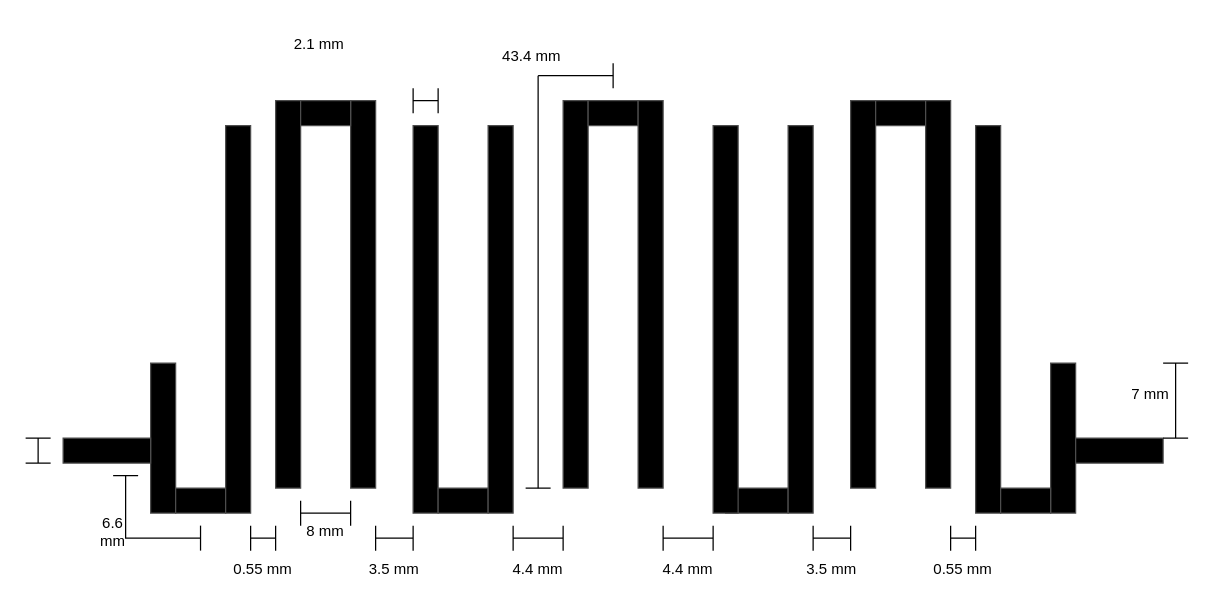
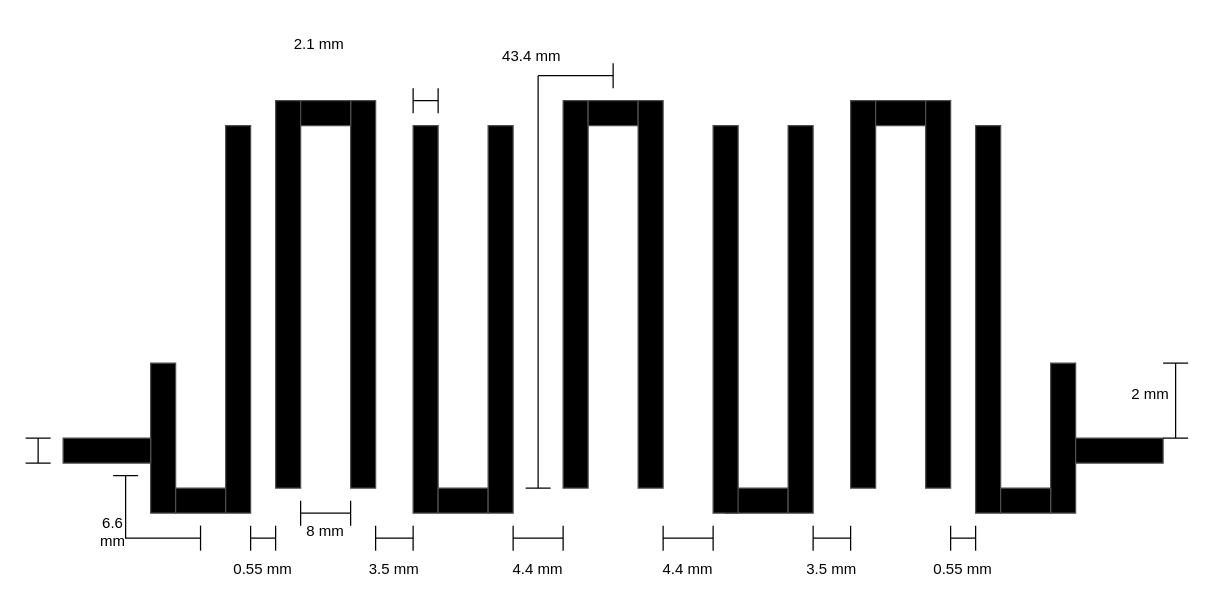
(1151, 394) -> (1151, 394)
